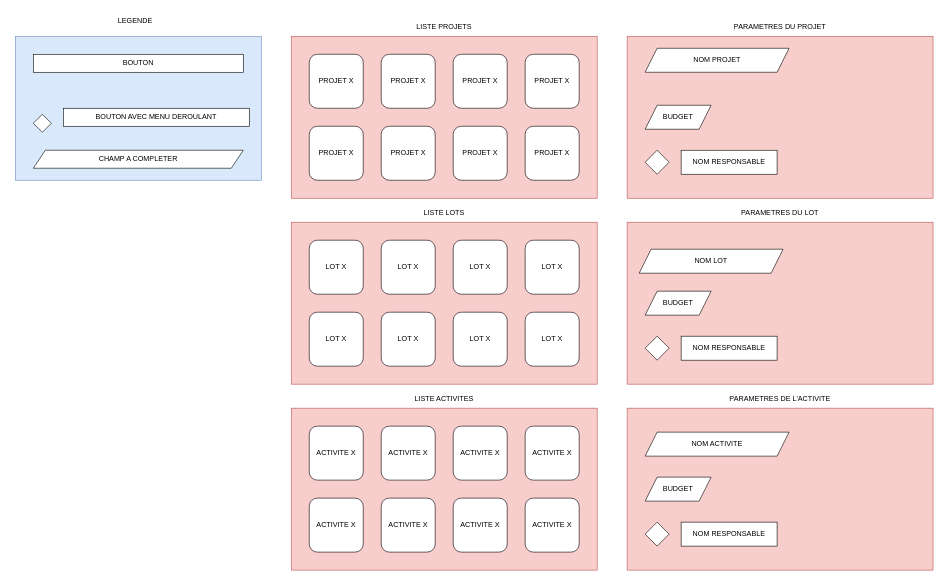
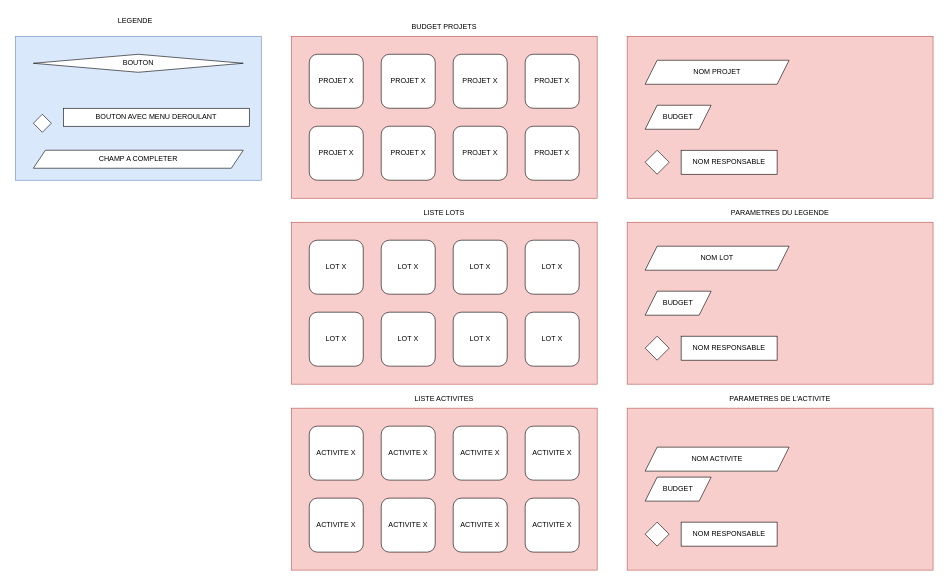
(444, 27) -> (444, 27)
(780, 27) -> none
(717, 60) -> (717, 72)
(138, 63) -> (138, 63)
(780, 213) -> (780, 213)
(711, 261) -> (717, 258)
(717, 444) -> (717, 459)
